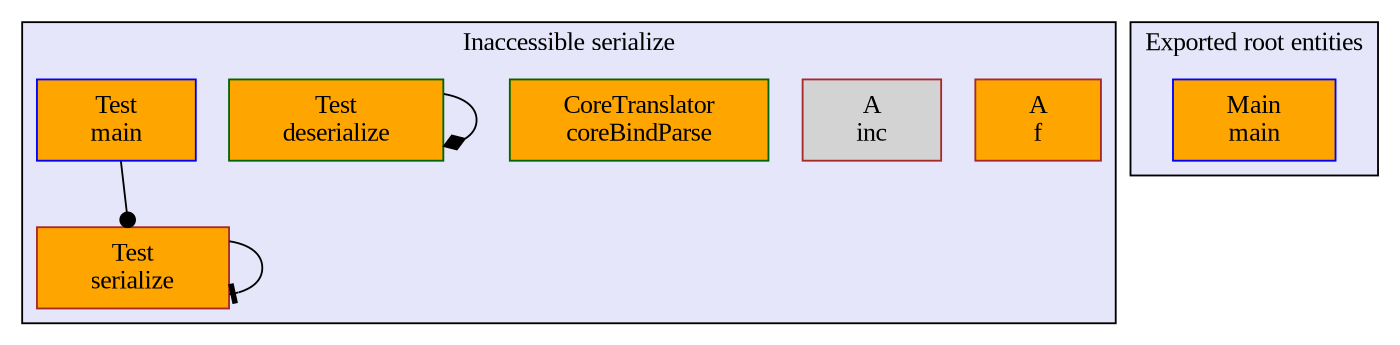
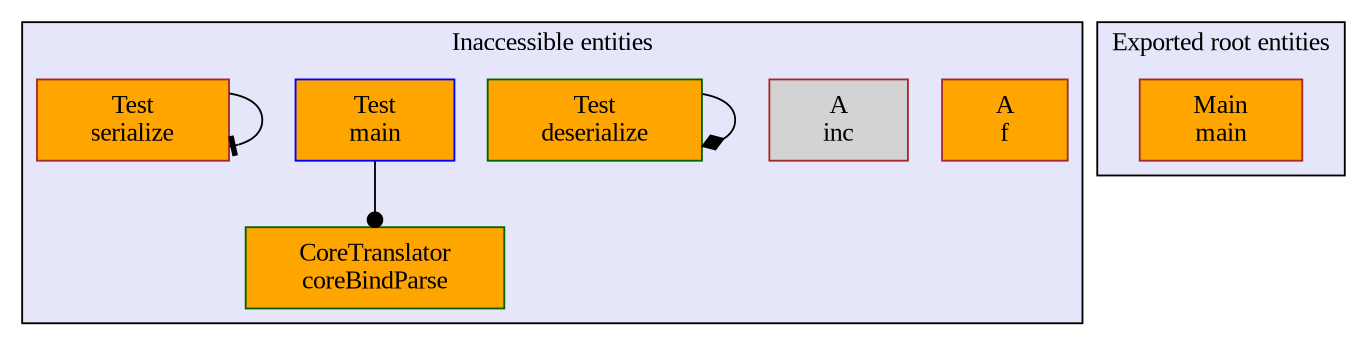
(569, 43) -> (552, 43)
(1254, 120) -> (1221, 120)
(124, 187) -> (375, 187)
